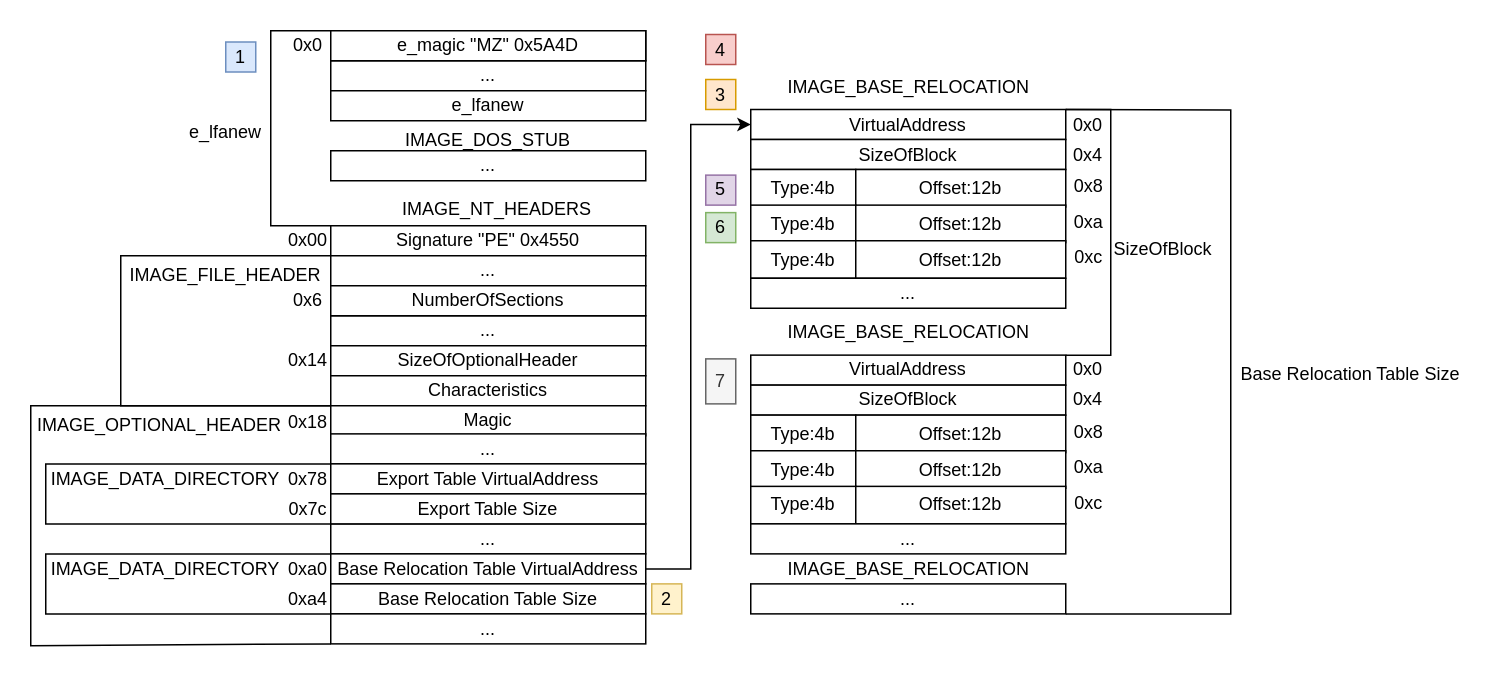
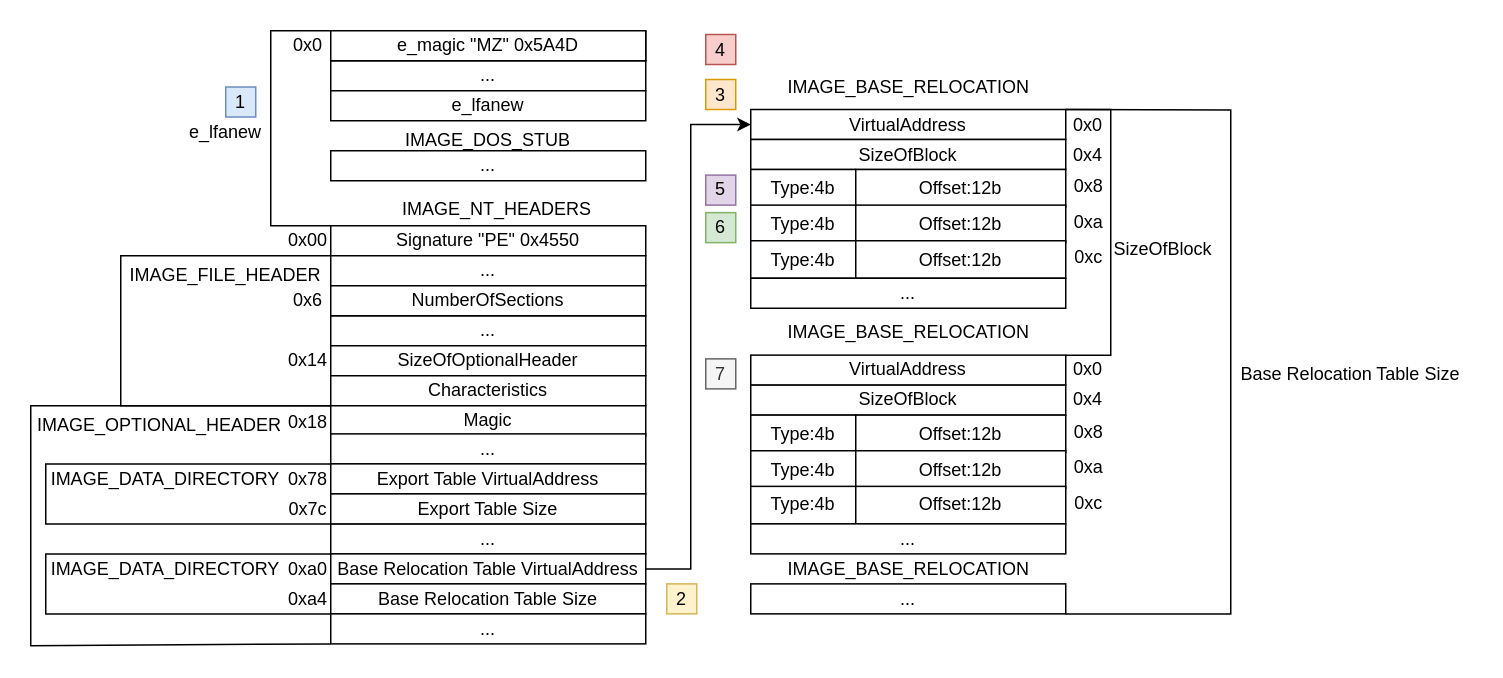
(241, 57) -> (241, 102)
(721, 381) -> (721, 374)
(667, 599) -> (682, 599)
